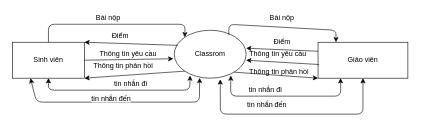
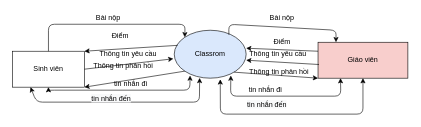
(210, 54) -> (210, 54)
(48, 60) -> (48, 69)
(363, 60) -> (363, 60)
